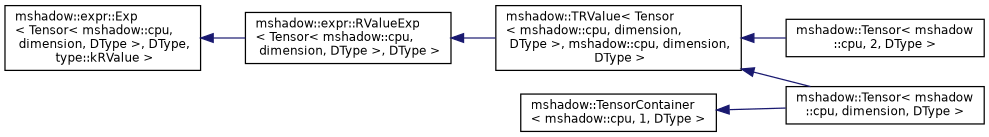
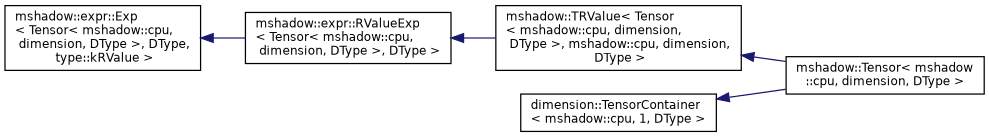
(885, 38) -> none
(619, 113) -> (619, 113)
